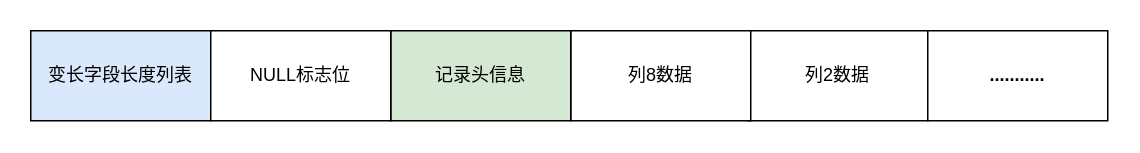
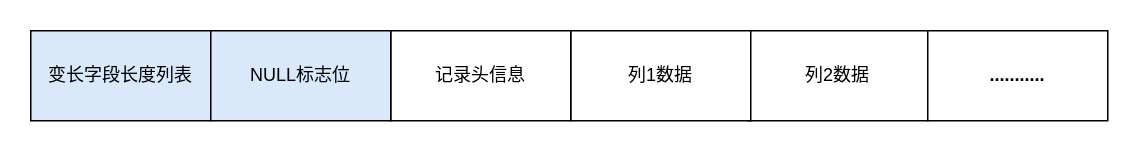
(301, 76) -> (301, 76)
(481, 76) -> (481, 76)
(661, 76) -> (661, 76)
